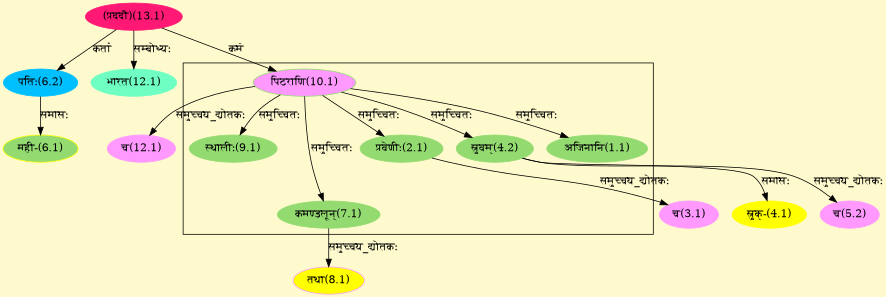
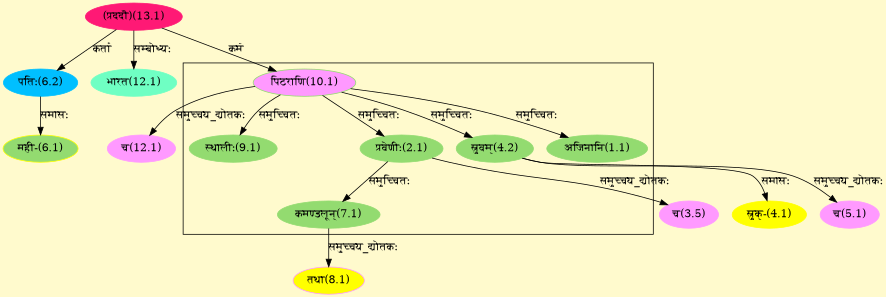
(308, 146) -> (368, 179)
(689, 215) -> (689, 215)
(850, 215) -> (850, 215)
